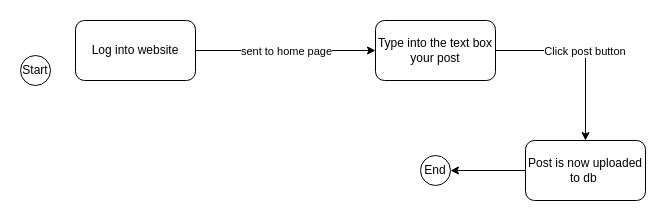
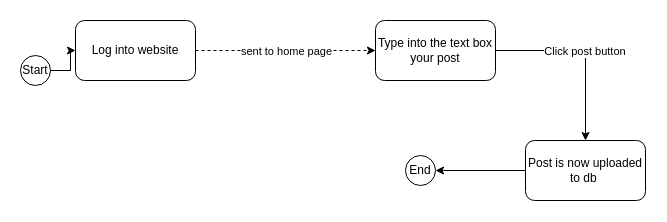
(219, 51) -> (219, 51)
none -> (71, 71)
(436, 171) -> (421, 171)
